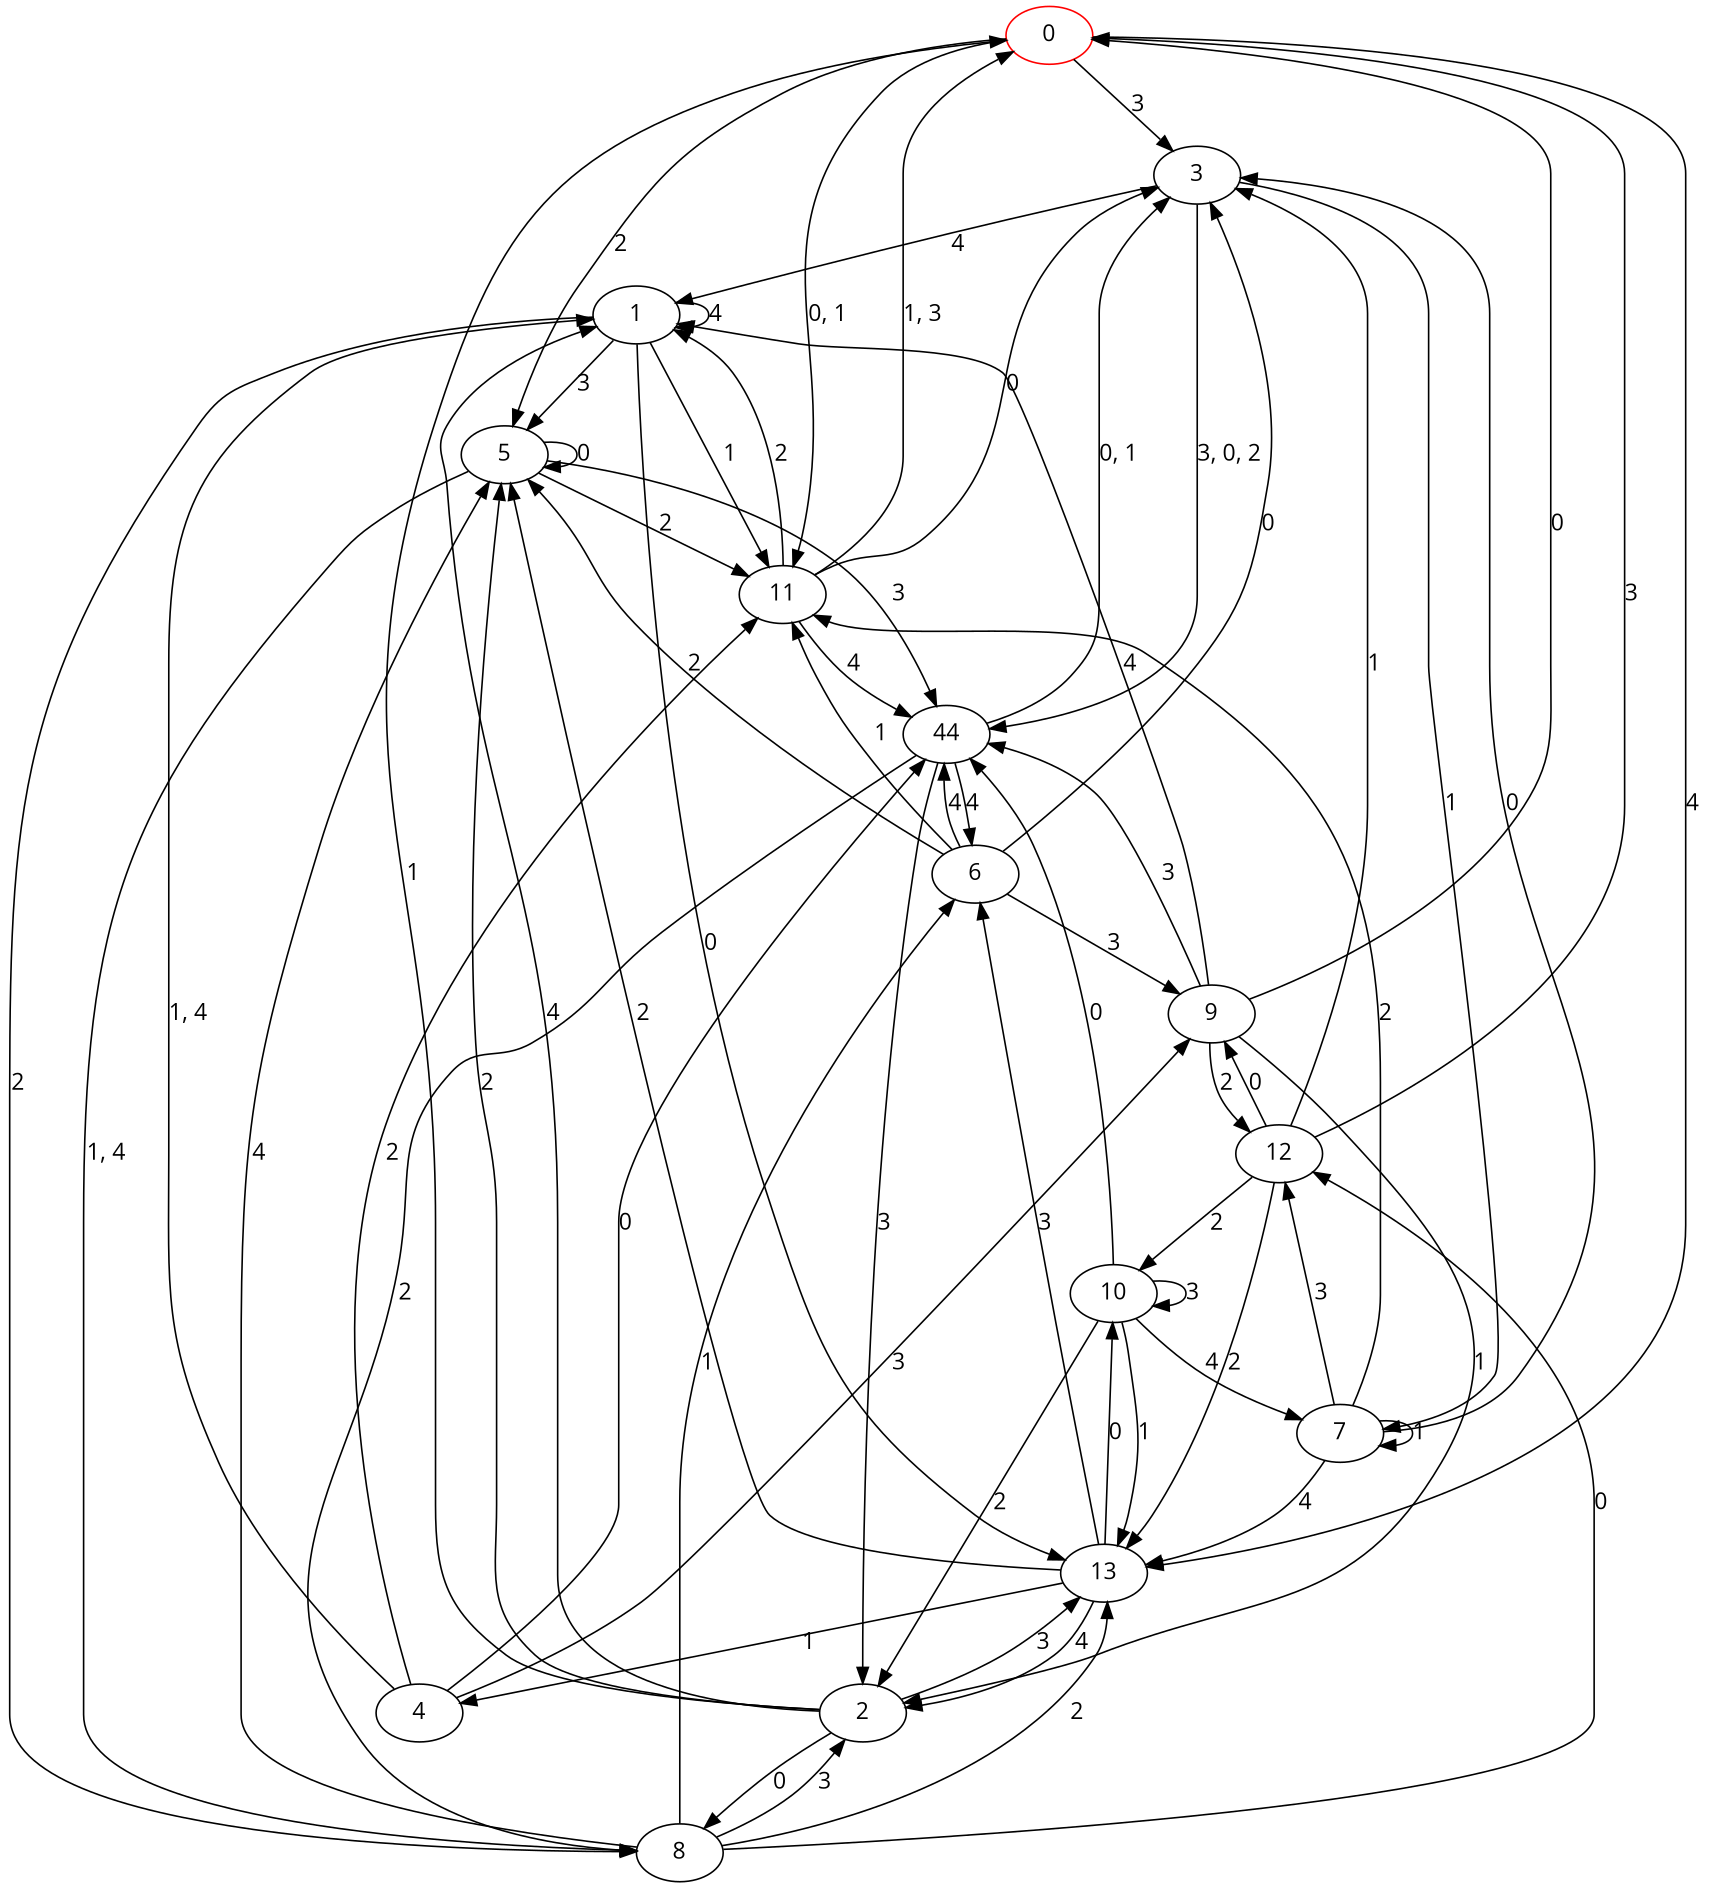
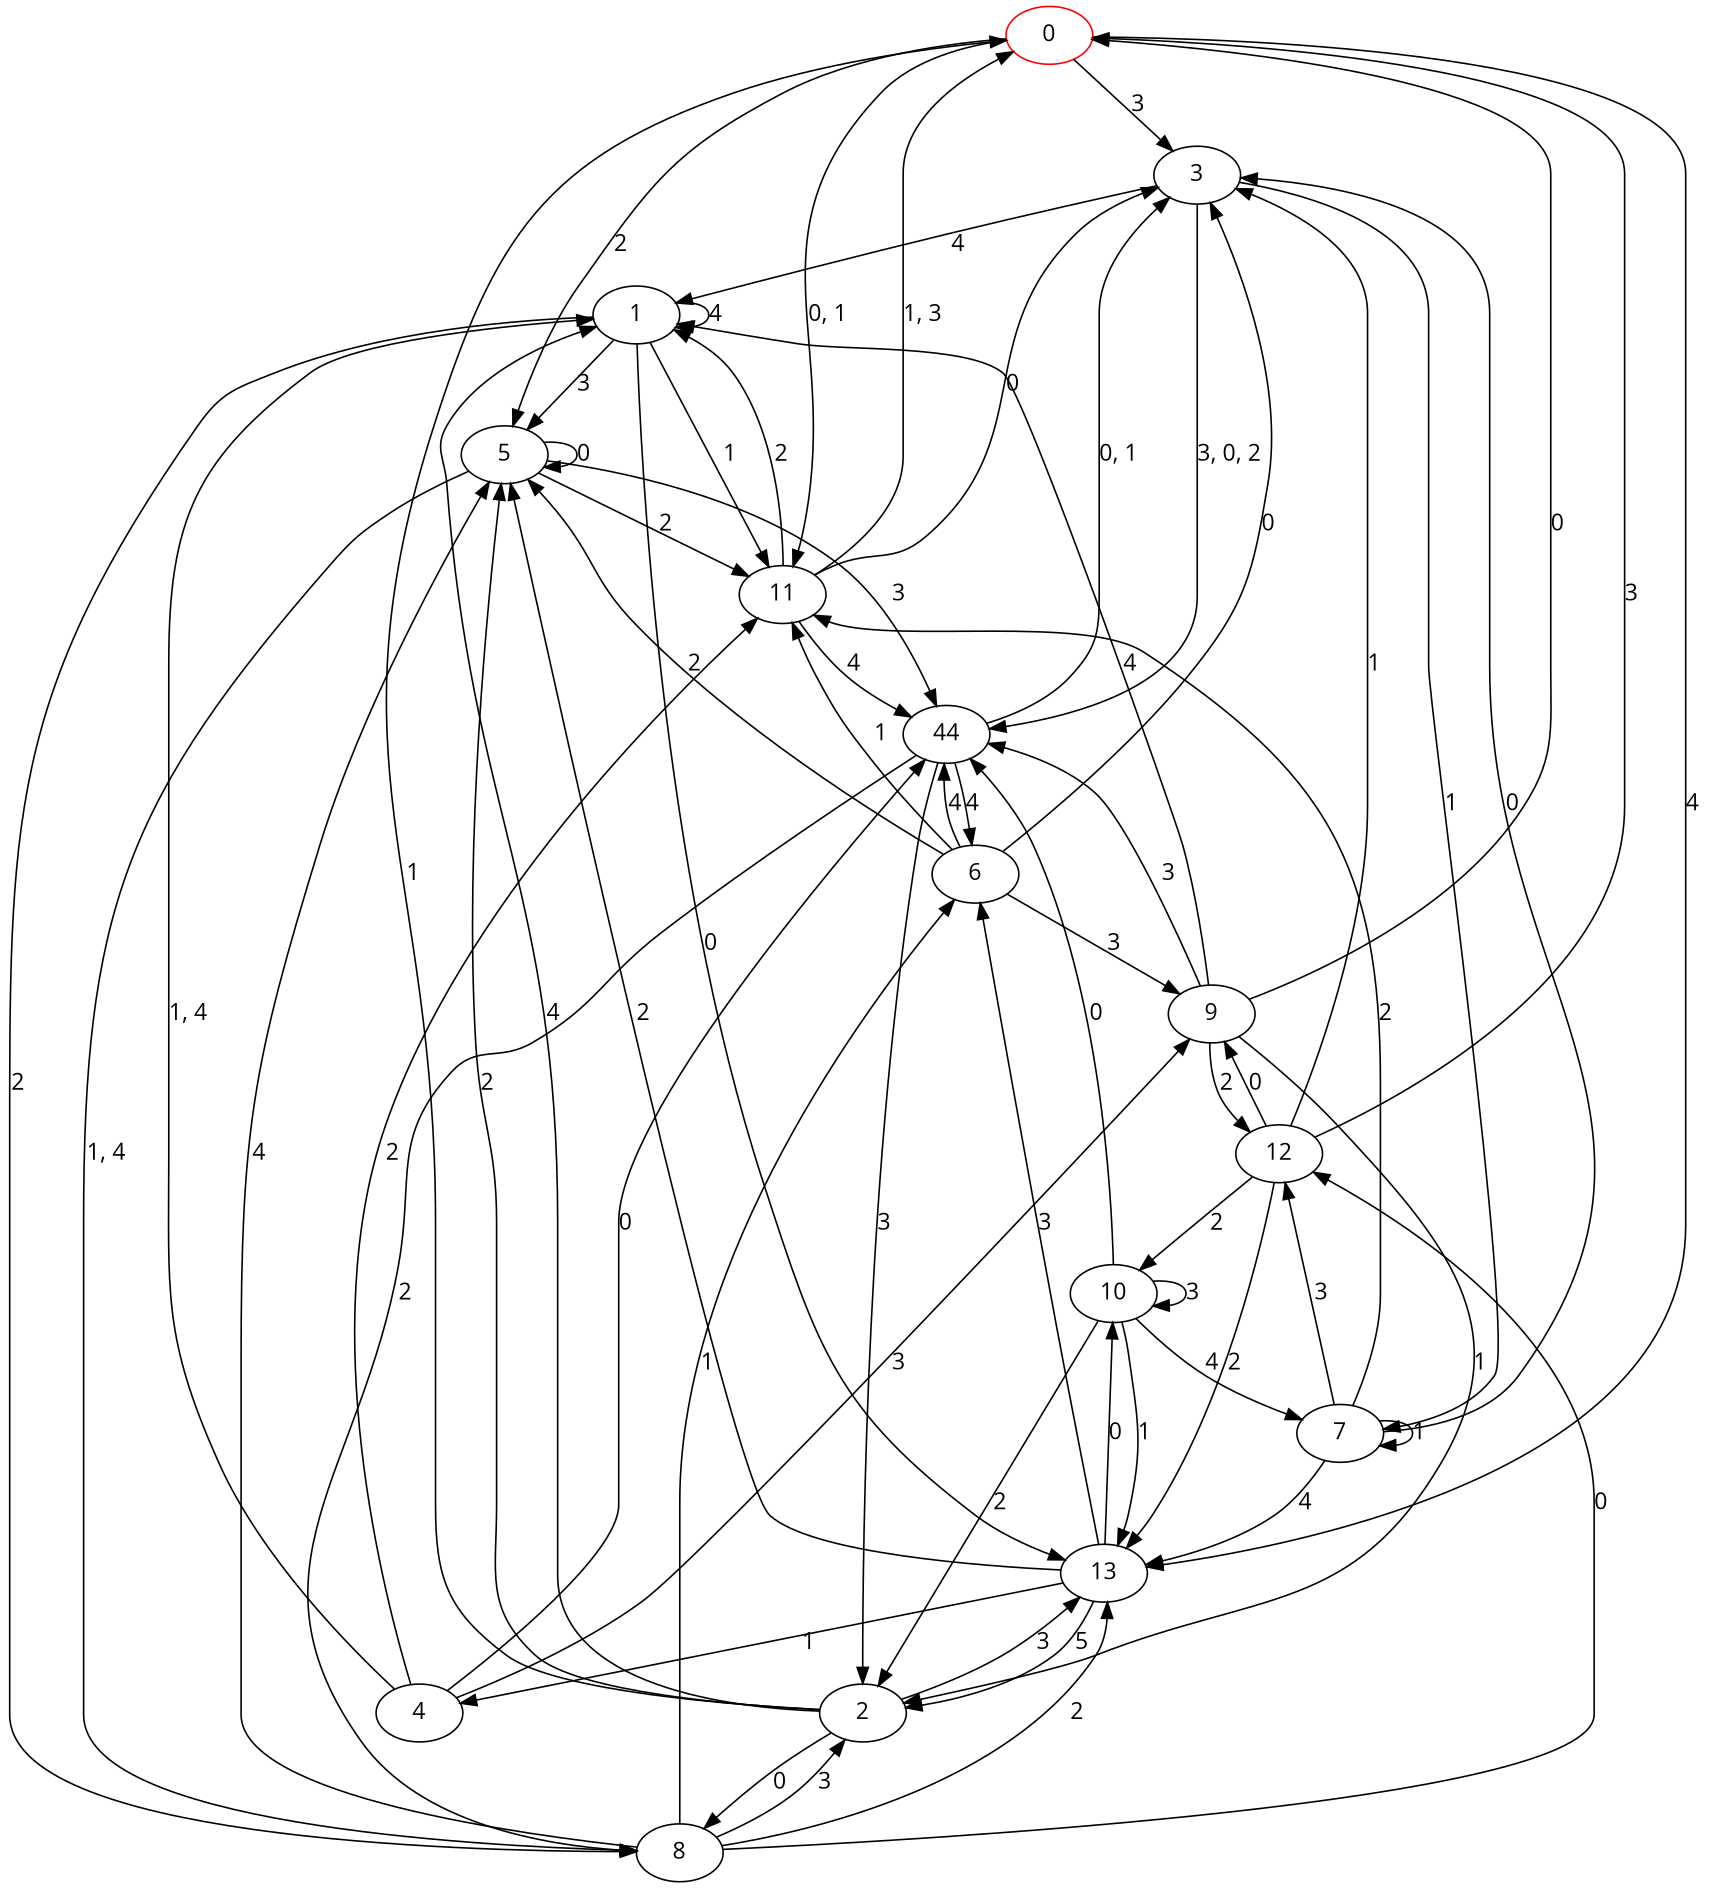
(1082, 1643) -> (1082, 1643)
